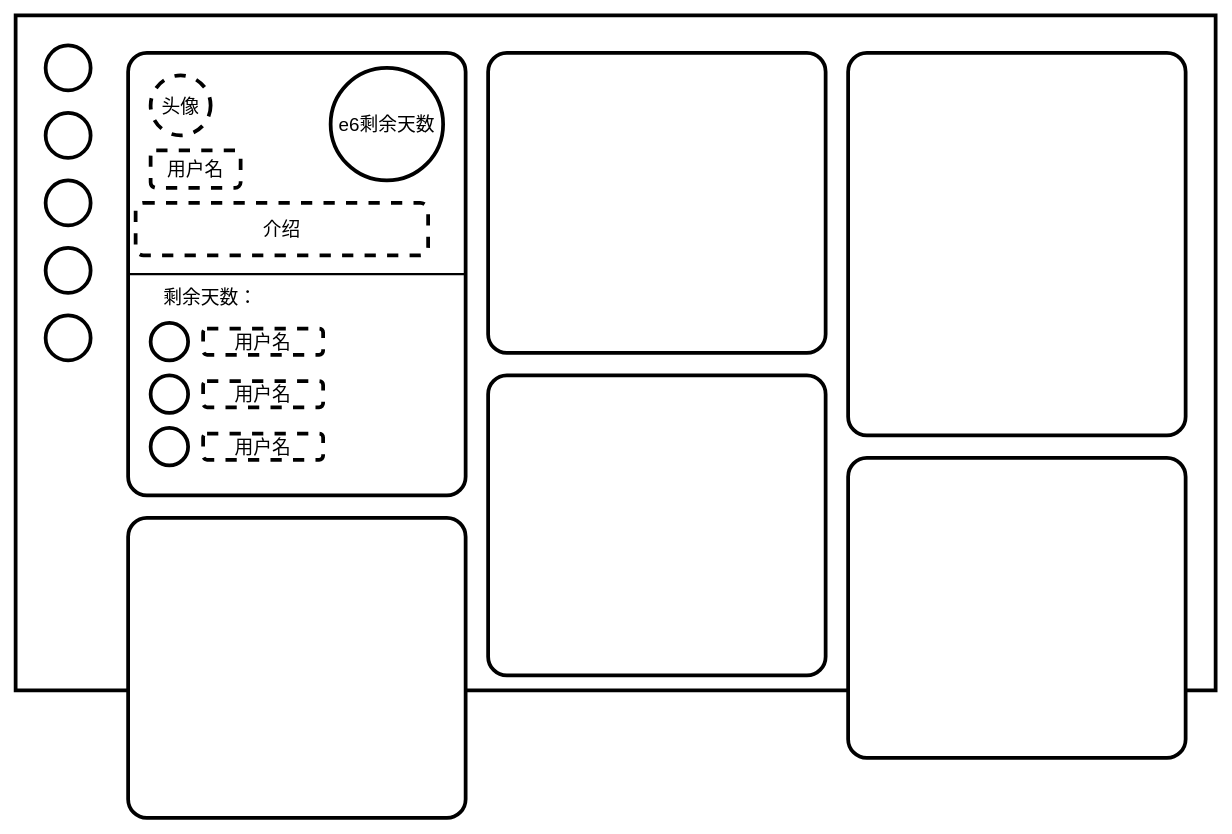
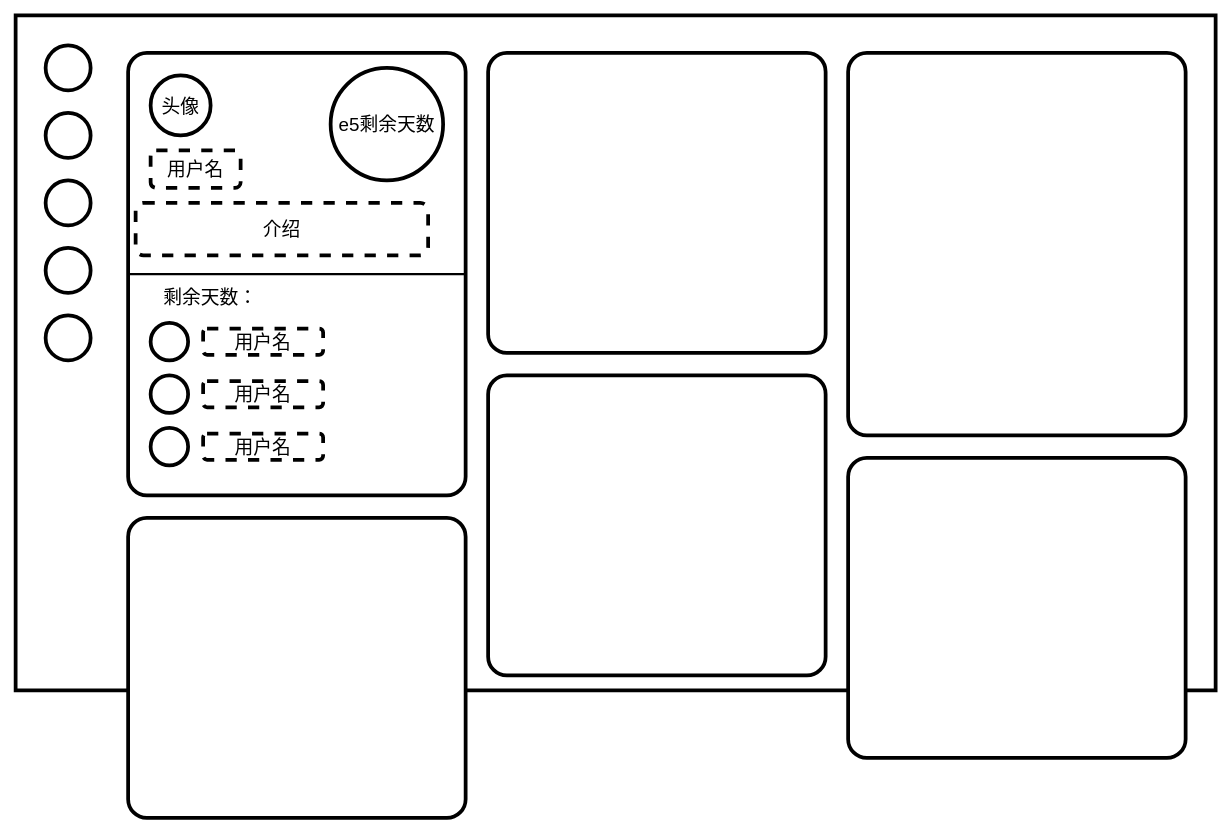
(180, 105) -> (180, 105)
(387, 124) -> (387, 124)
